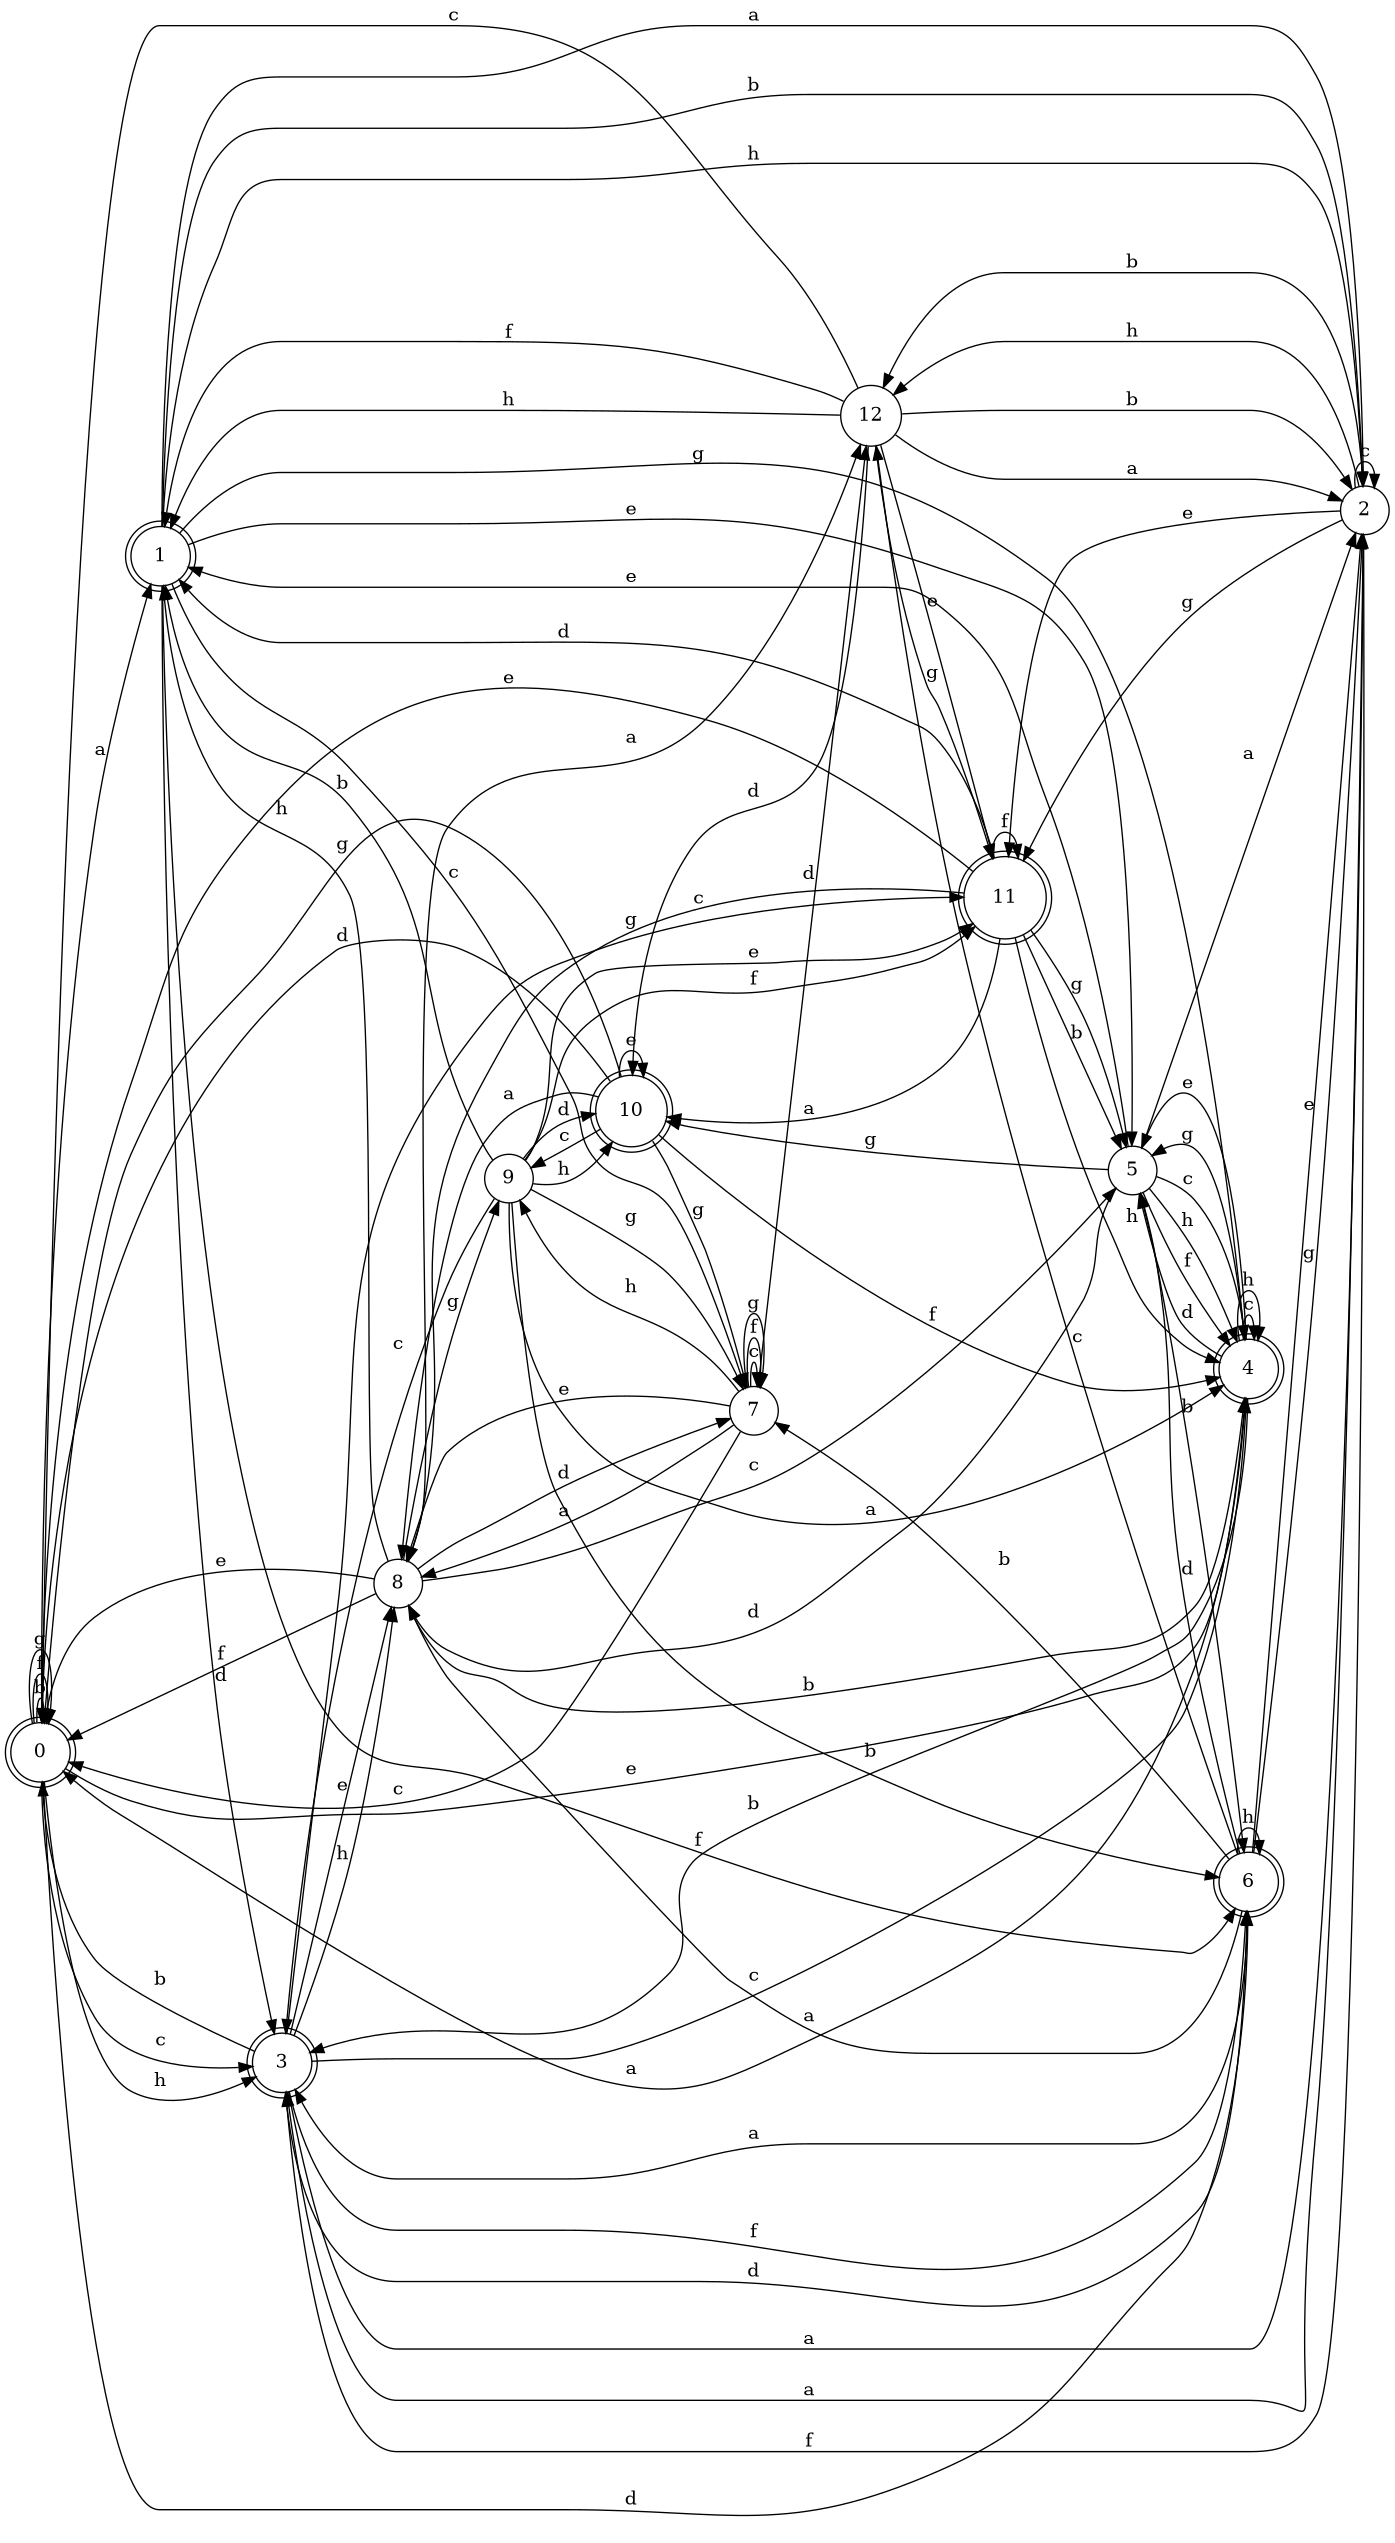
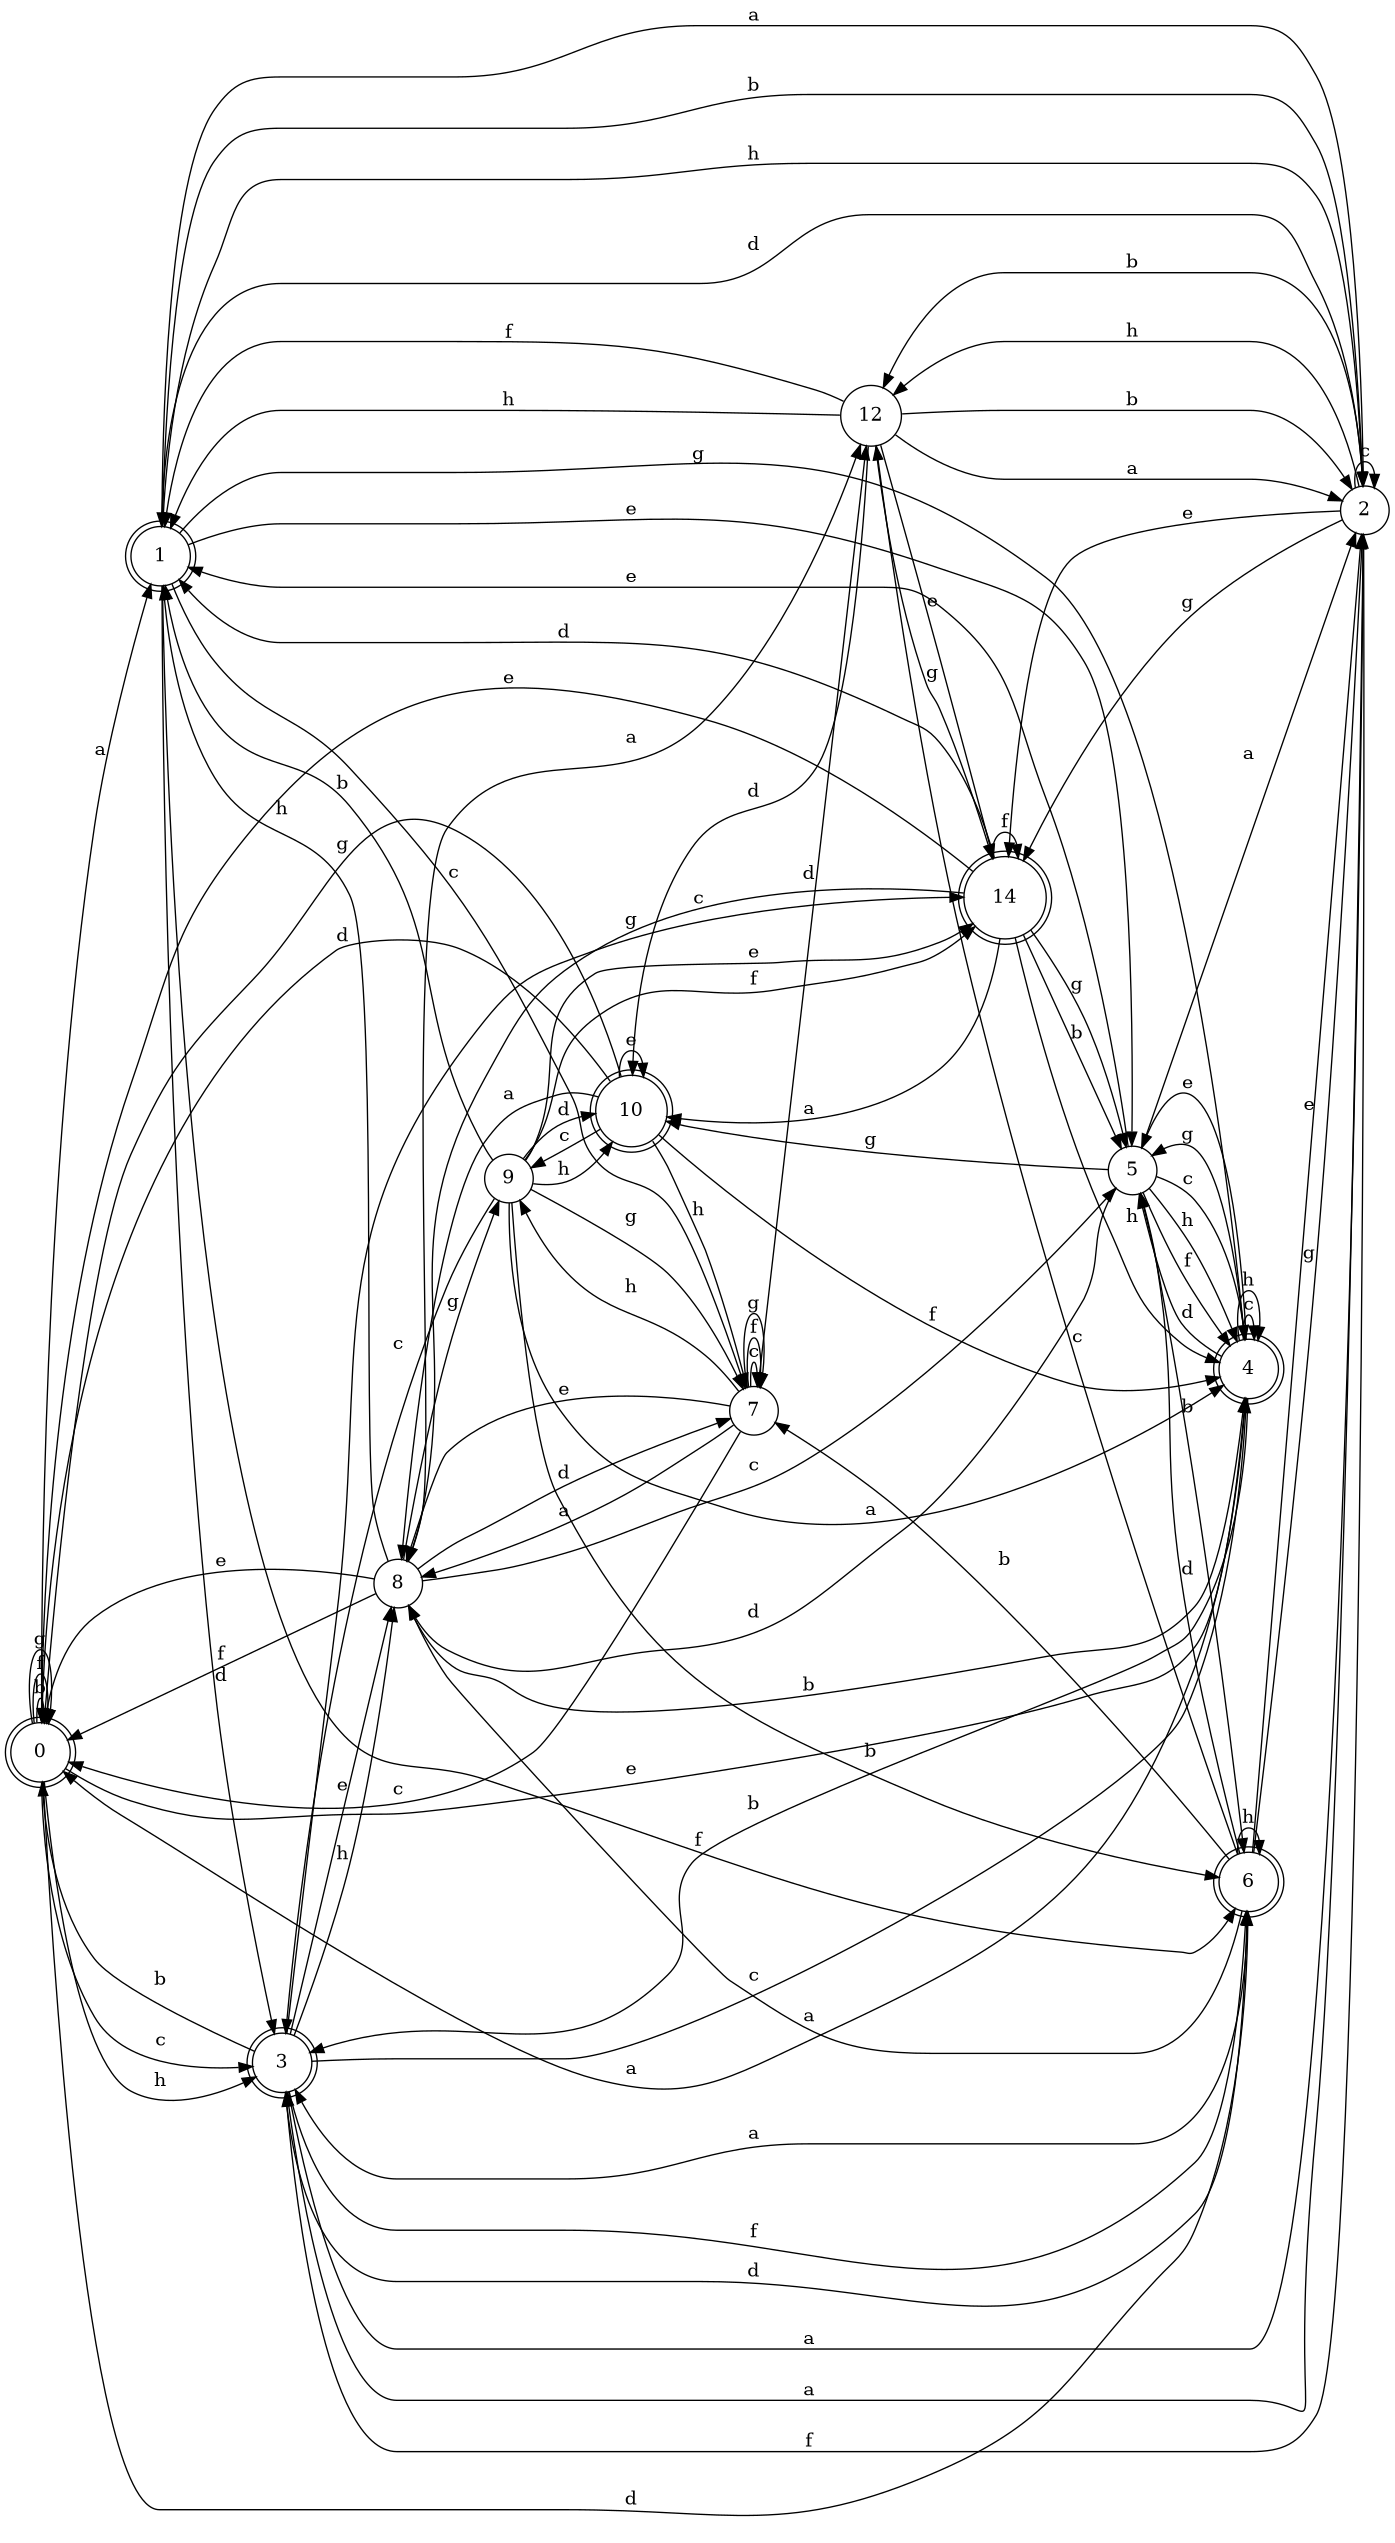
none -> (781, 252)
(90, 430) -> none
(1005, 898) -> (1005, 898)
(699, 1210) -> (699, 1210)
